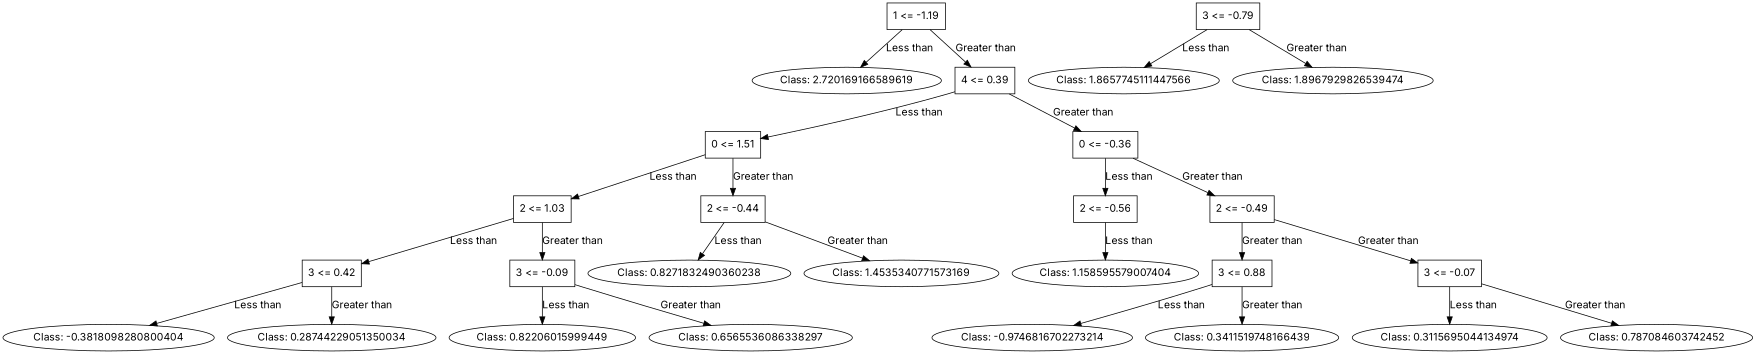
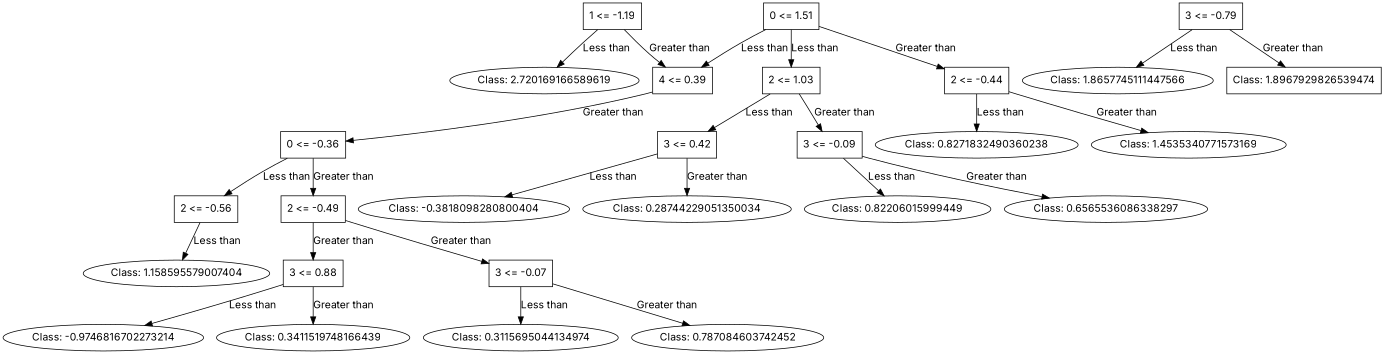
(1333, 81) -> (1304, 81)
(862, 116) -> (736, 46)
